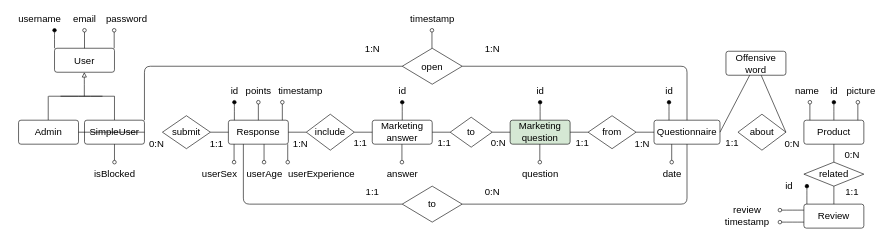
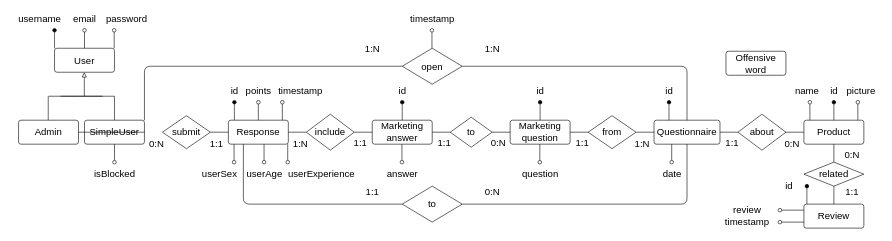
(735, 104) -> (729, 132)
(774, 104) -> (795, 132)
(540, 132) -> (540, 132)
